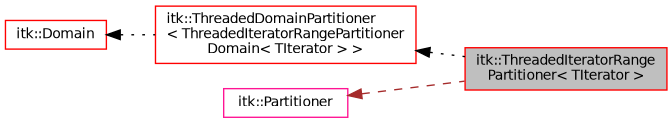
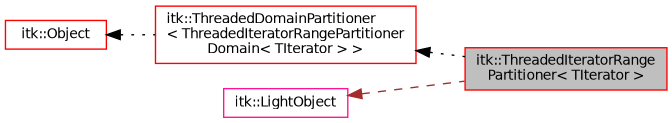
(56, 35) -> (56, 35)
(286, 103) -> (286, 103)
